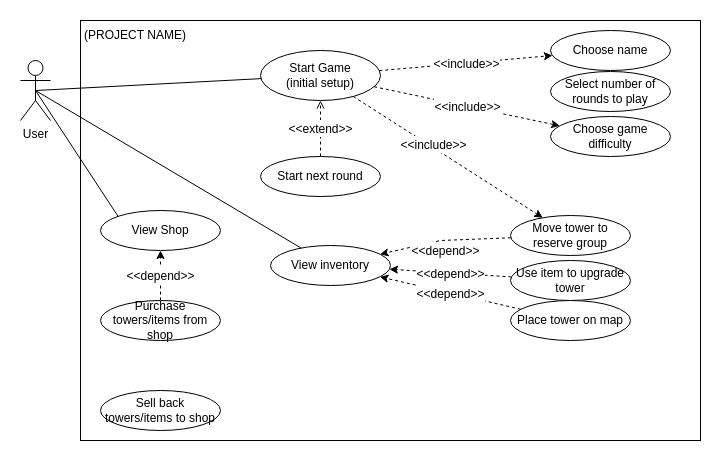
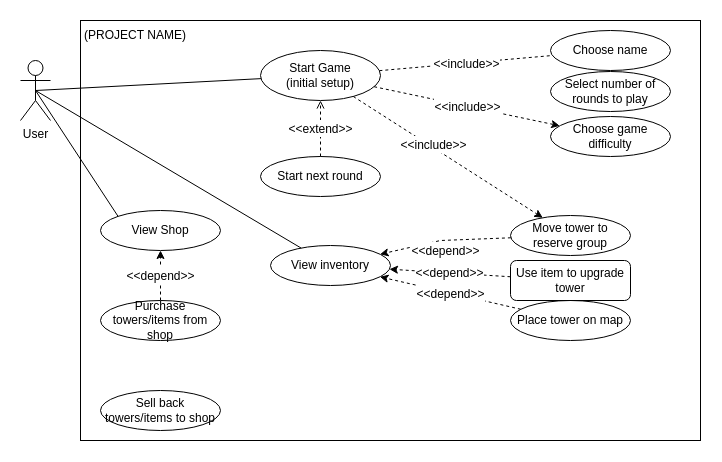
(544, 56) -> (547, 56)
(571, 281) -> (571, 281)
